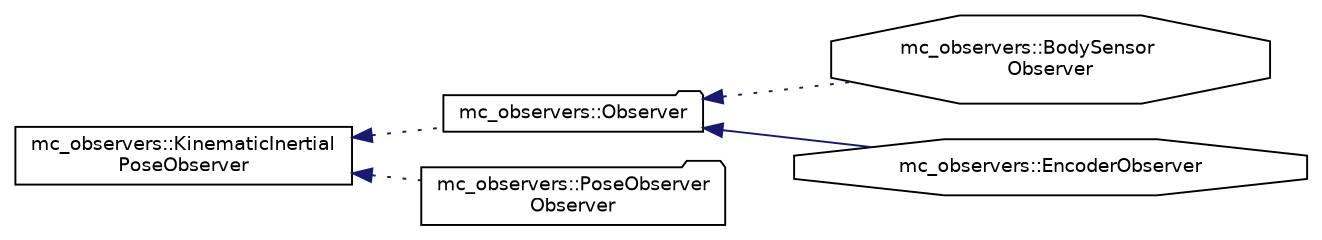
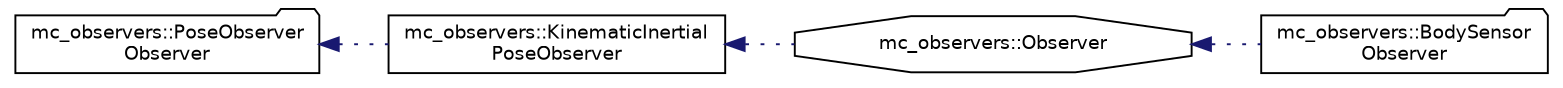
(1051, 60) -> (1405, 44)
(573, 113) -> (993, 44)
(1051, 167) -> none
(397, 178) -> (364, 44)
